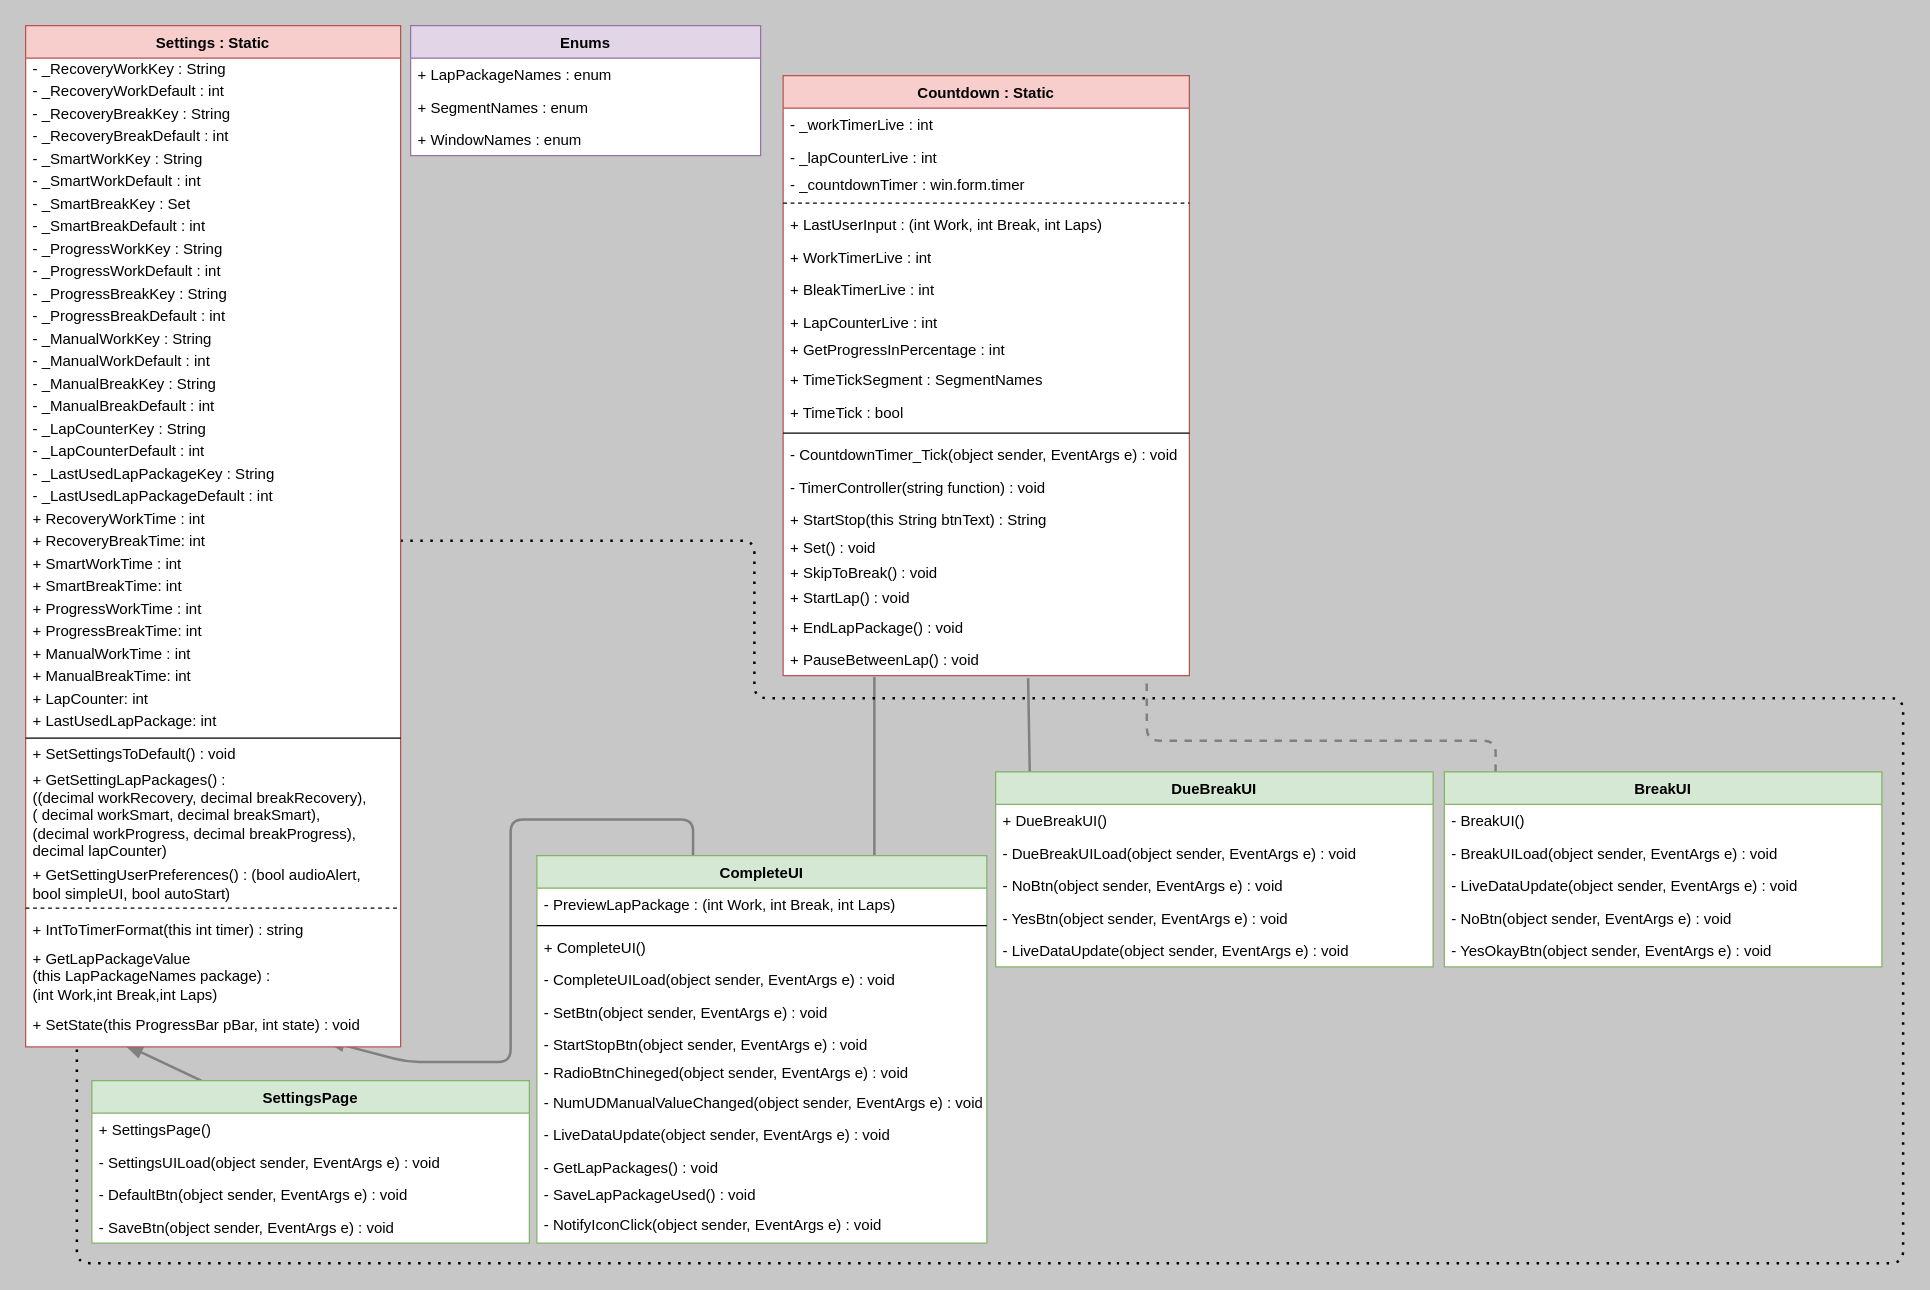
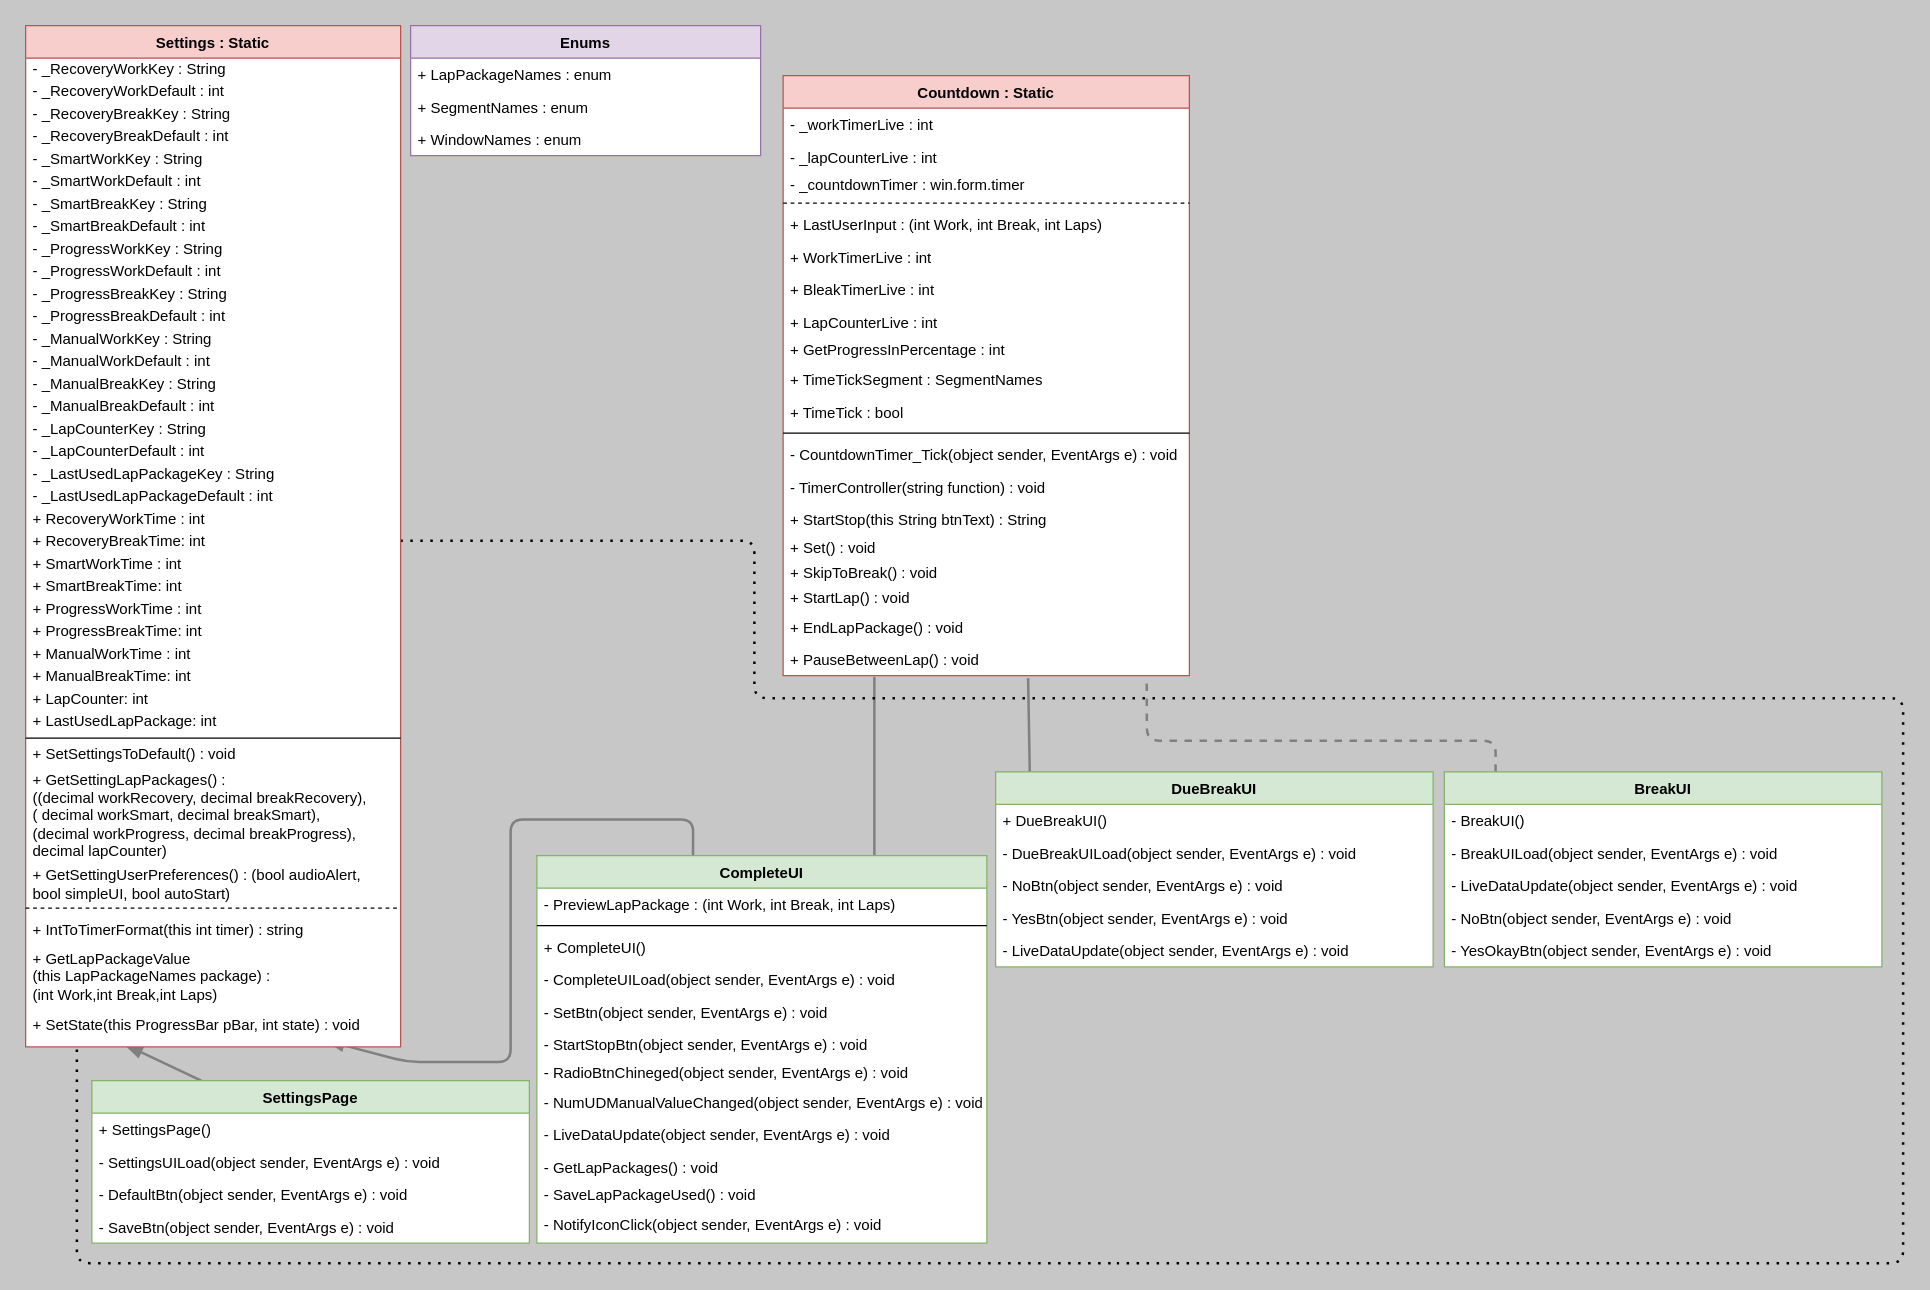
(118, 204) -> (128, 204)
